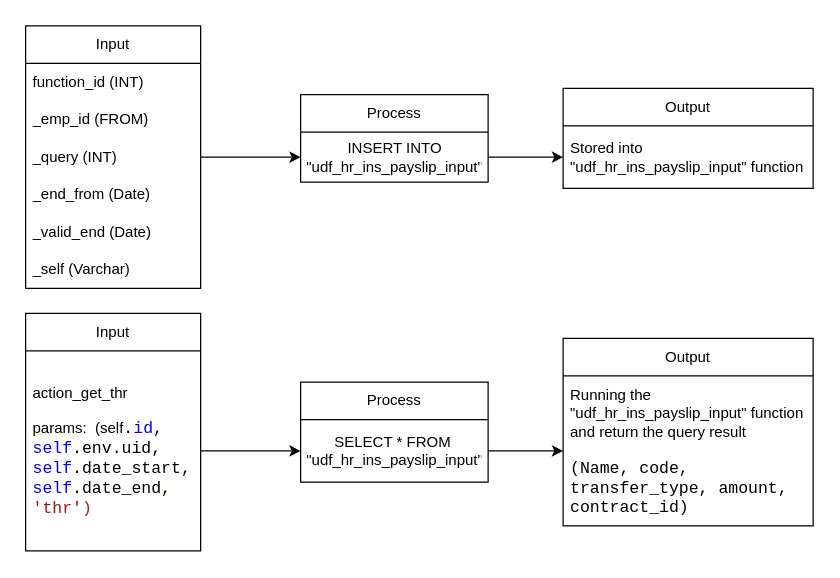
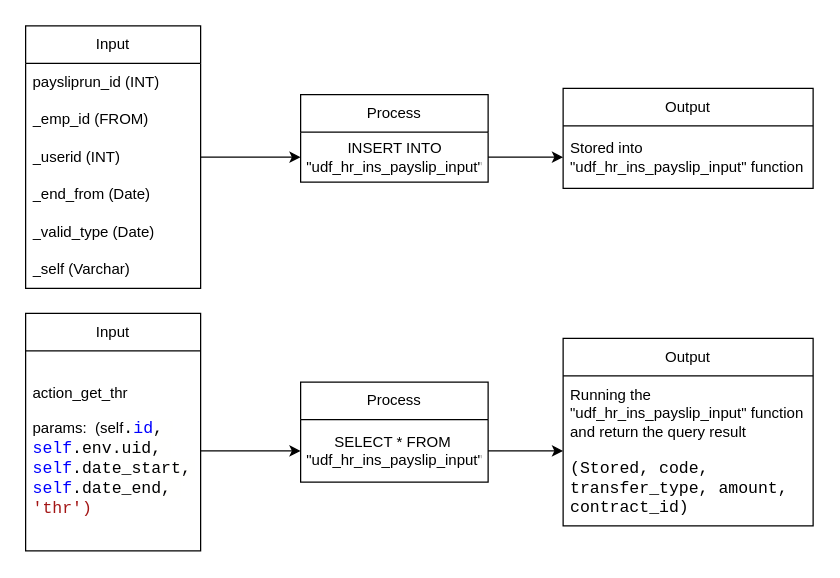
(99, 82) -> (105, 82)
(82, 157) -> (84, 157)
(99, 232) -> (103, 232)
(689, 488) -> (689, 488)
